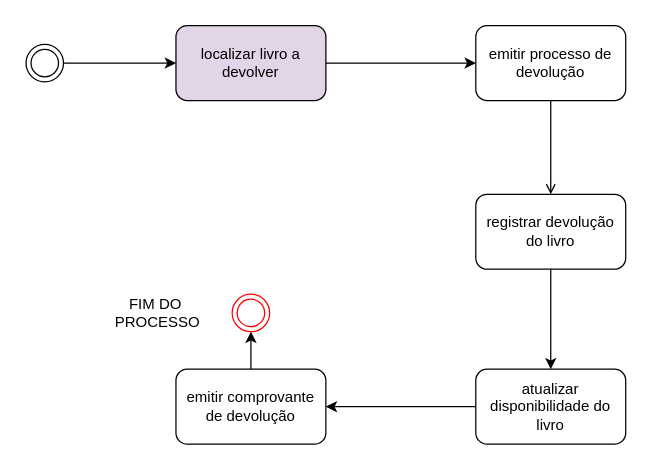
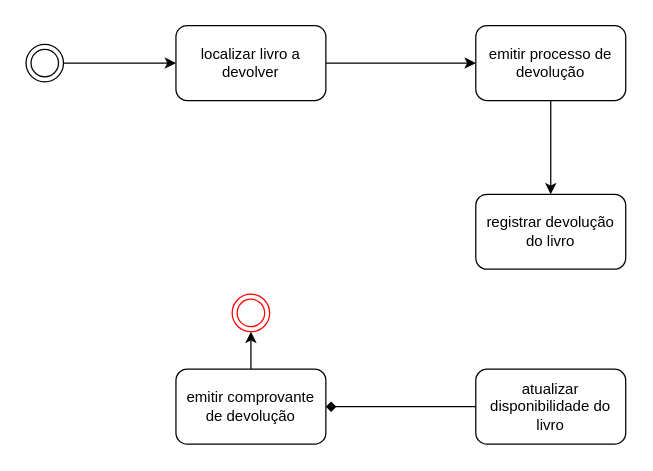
(251, 63) -> (251, 63)
(551, 186) -> (551, 184)
(157, 313) -> none
(551, 315) -> none
(336, 407) -> (336, 407)
